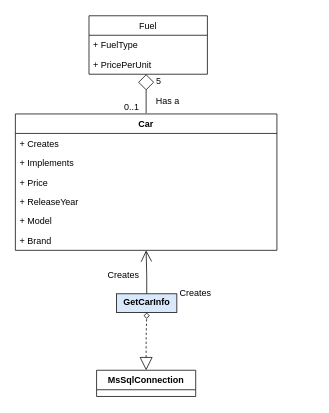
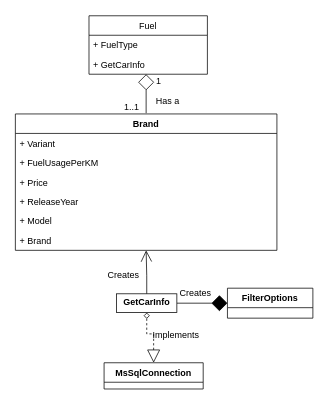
(125, 65) -> (122, 65)
(159, 81) -> (159, 81)
(132, 107) -> (132, 107)
(146, 124) -> (146, 124)
(41, 143) -> (40, 143)
(47, 163) -> (57, 163)
(147, 303) -> (147, 303)
none -> (194, 303)
none -> (270, 303)
none -> (176, 335)
(146, 383) -> (154, 376)
